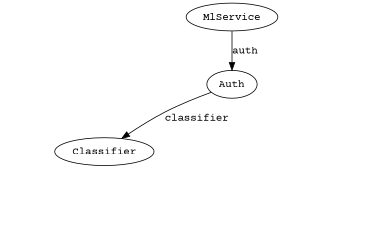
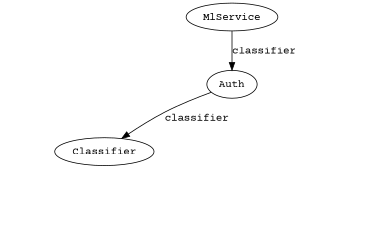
(245, 51) -> (264, 51)
